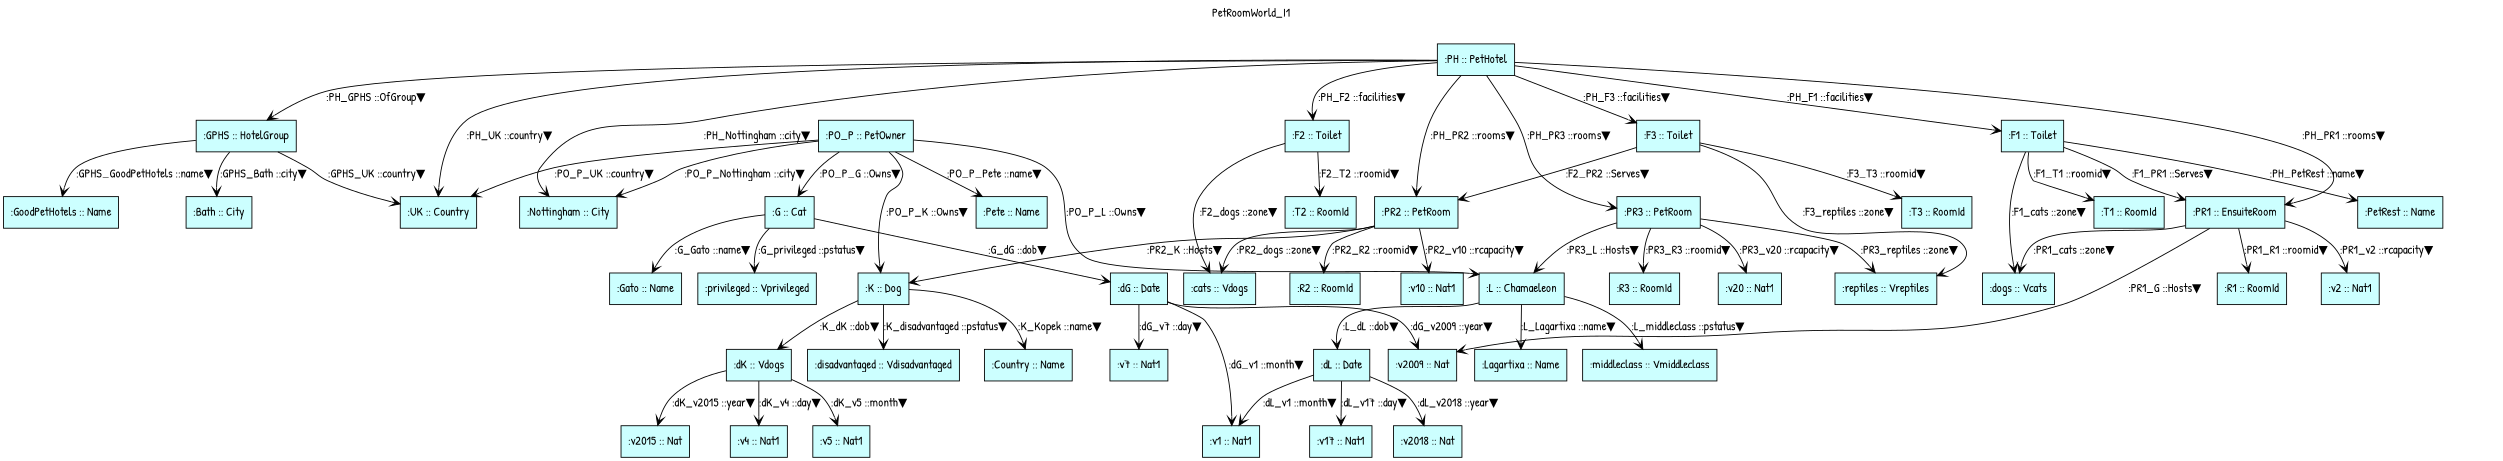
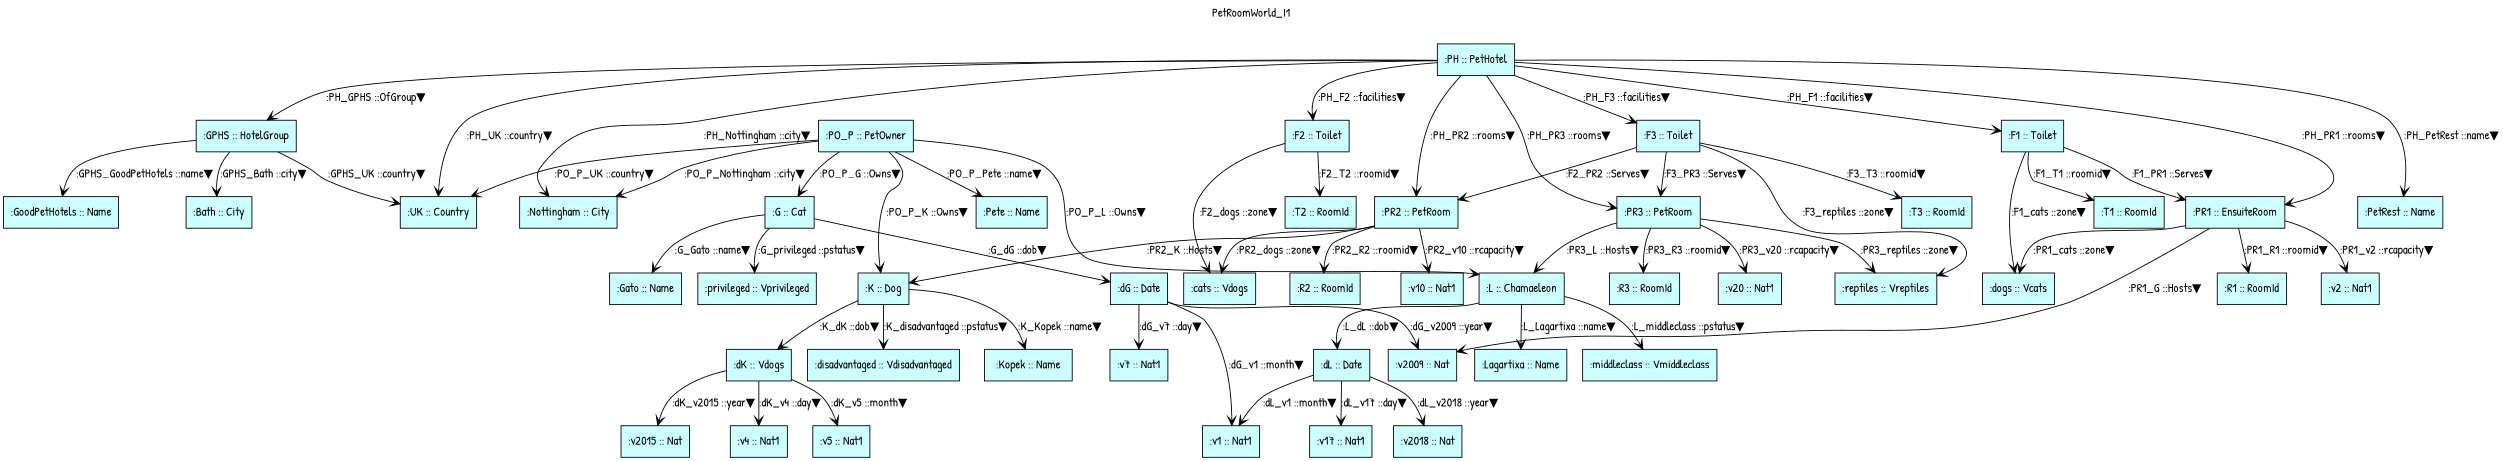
(2207, 166) -> (1990, 67)
none -> (1664, 170)
(1028, 365) -> (1028, 365)
